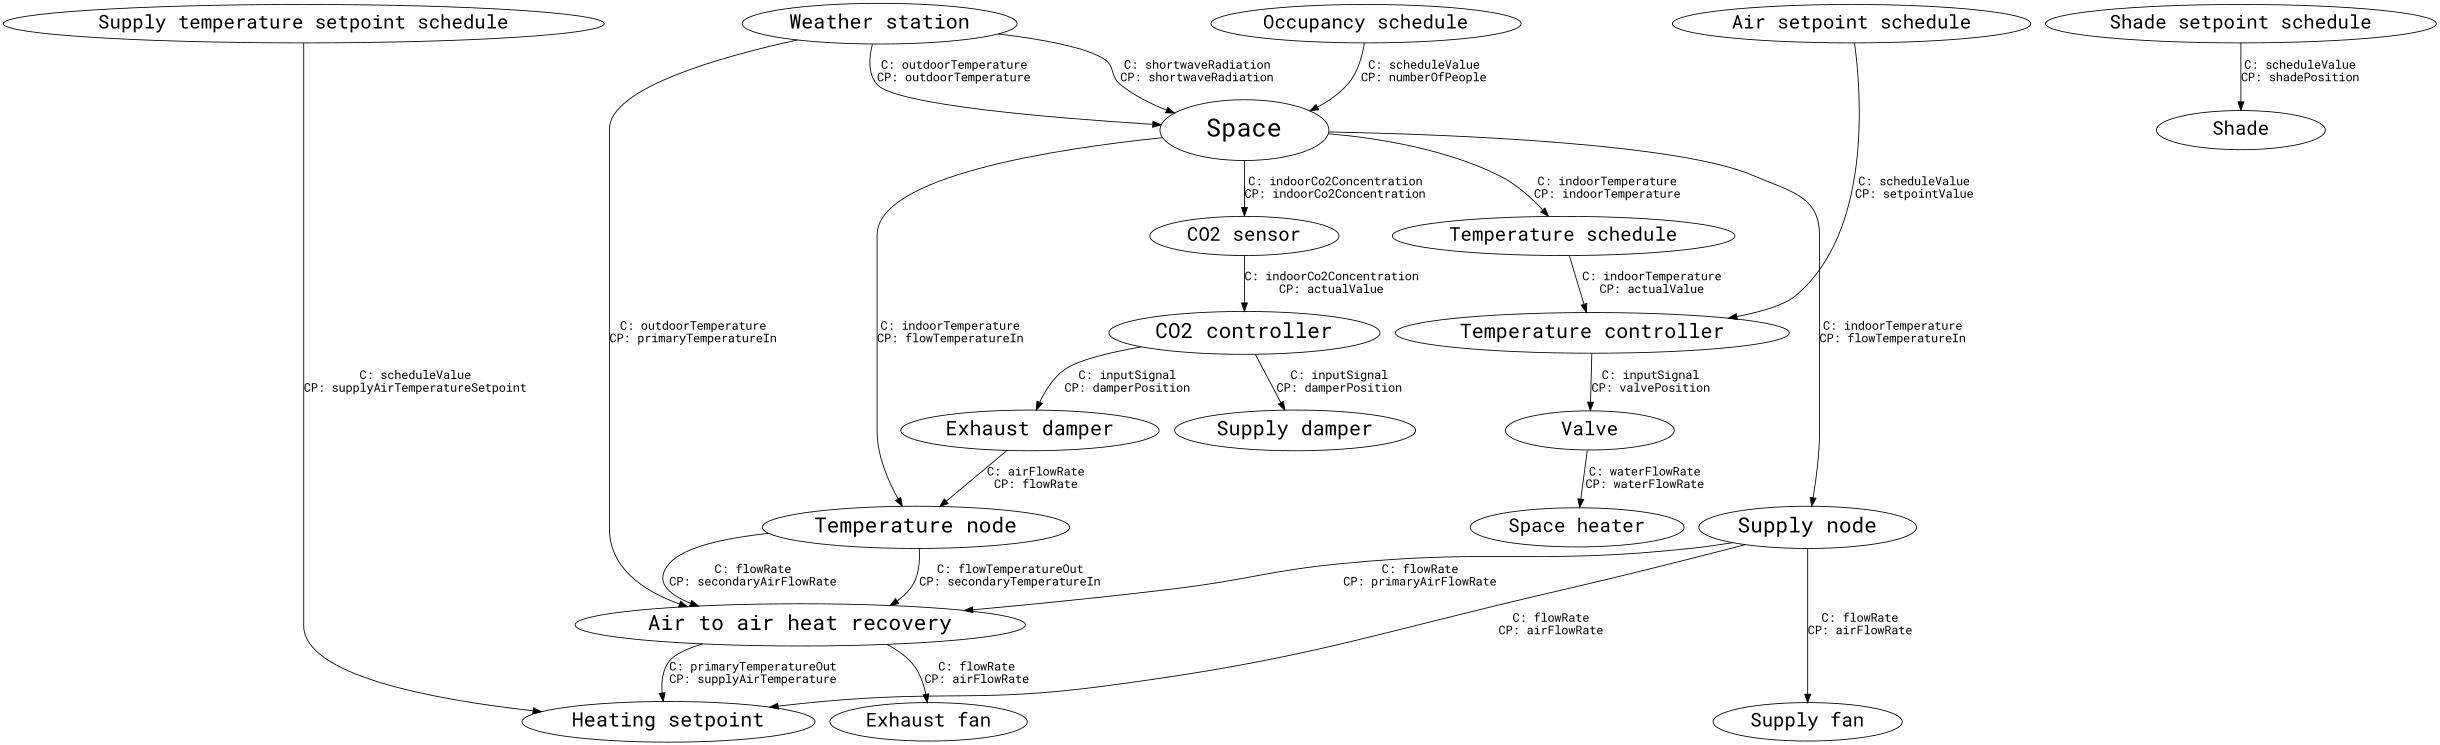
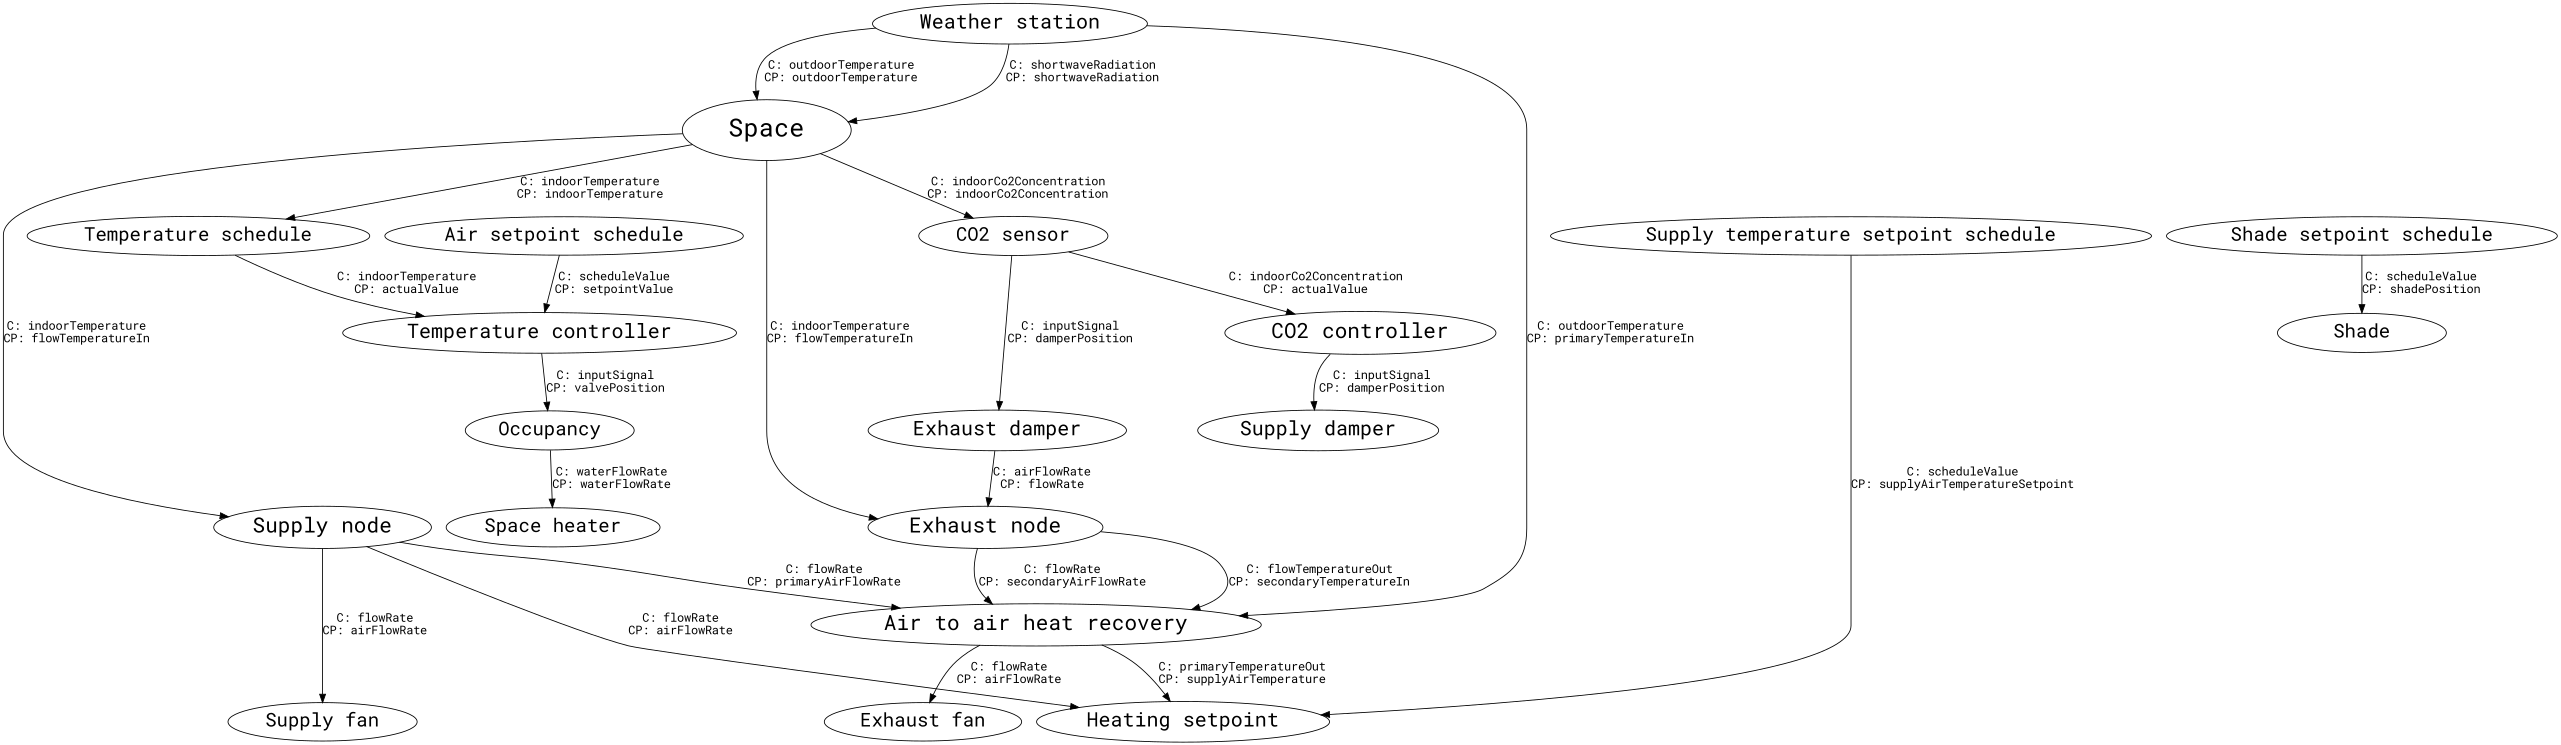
(1366, 24) -> none
(1082, 361) -> (1006, 329)
(1590, 430) -> (550, 430)
(916, 527) -> (985, 527)
